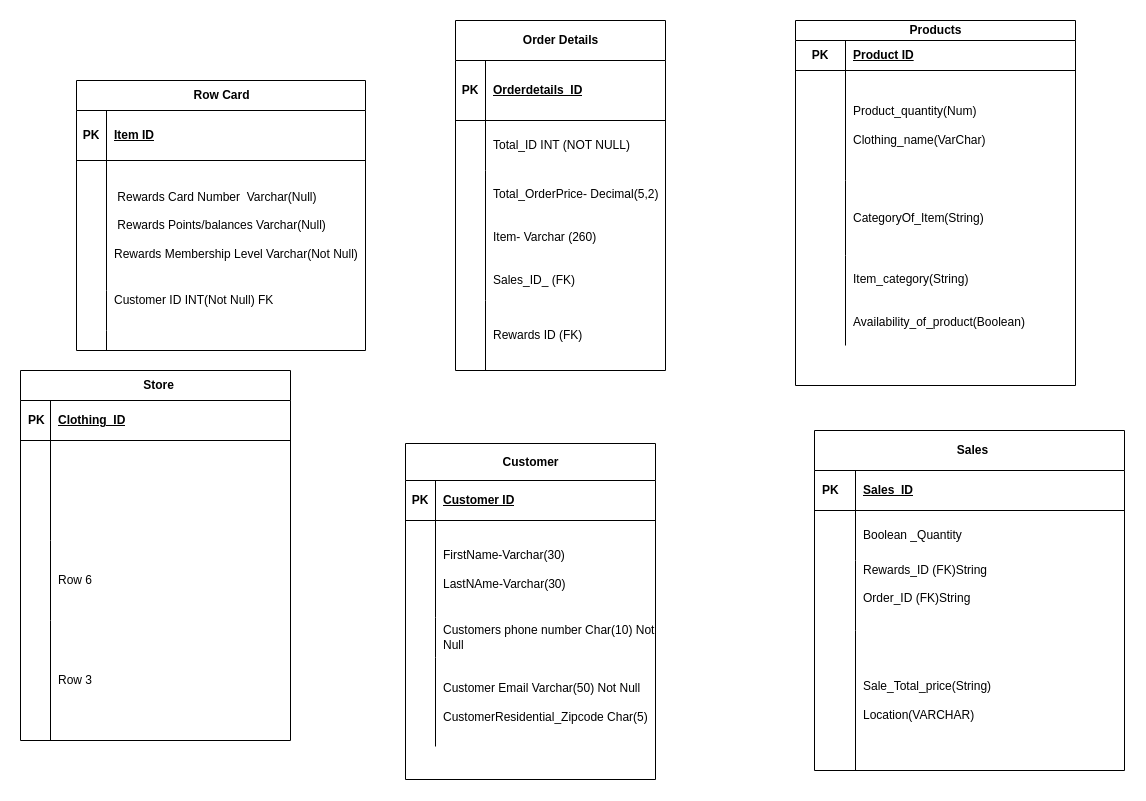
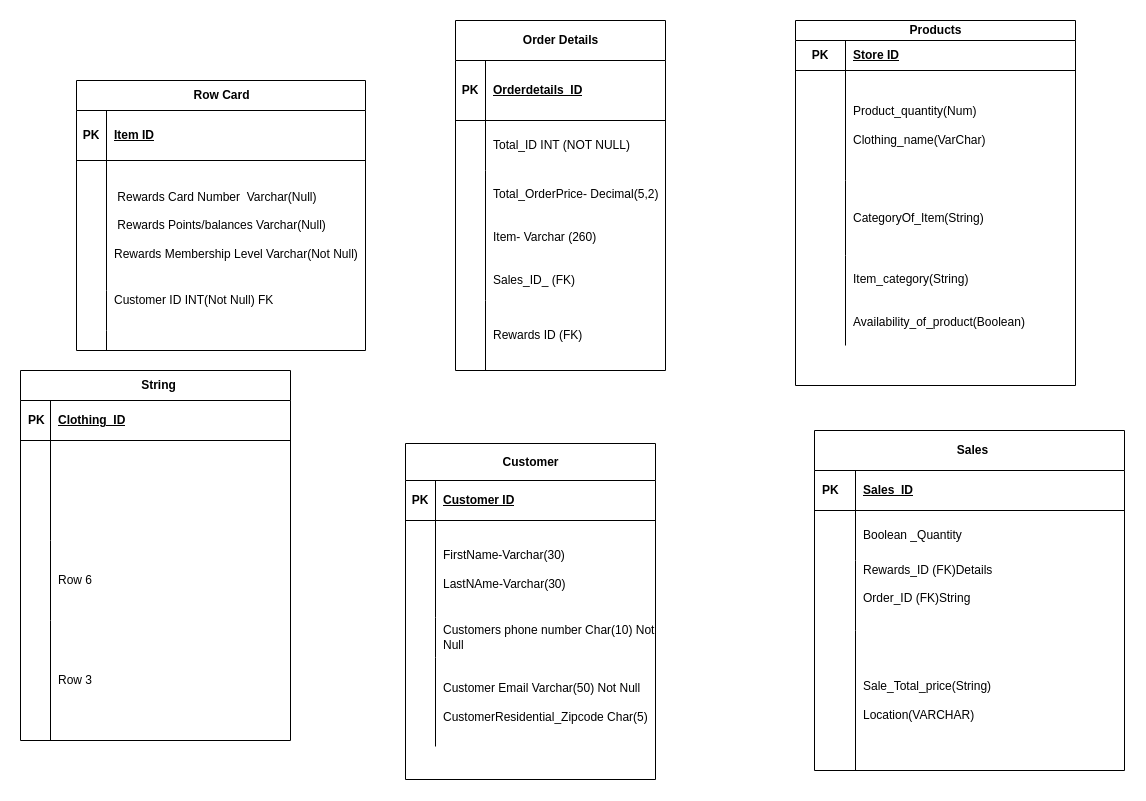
(886, 56) -> (879, 56)
(159, 386) -> (159, 386)
(931, 596) -> (933, 596)
